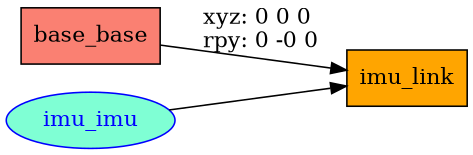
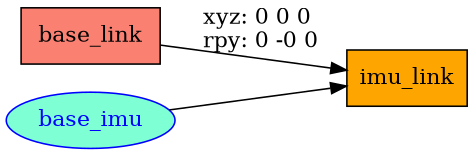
(91, 36) -> (91, 36)
(91, 120) -> (91, 120)
